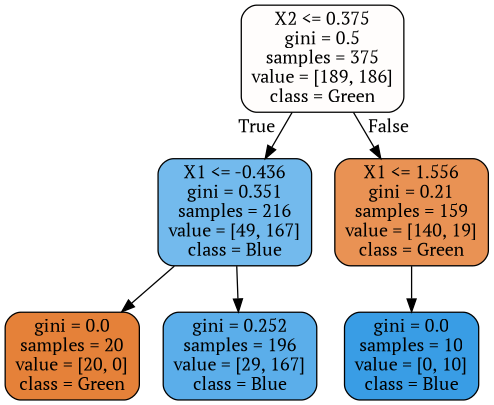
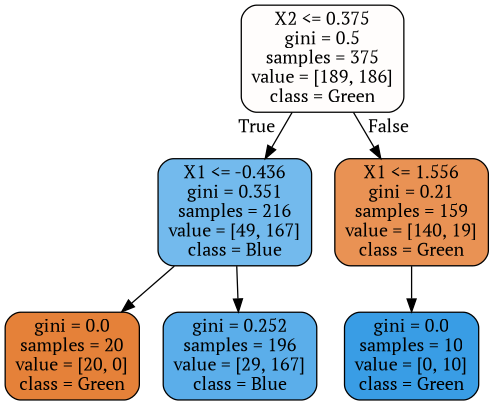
(412, 356) -> (412, 356)
